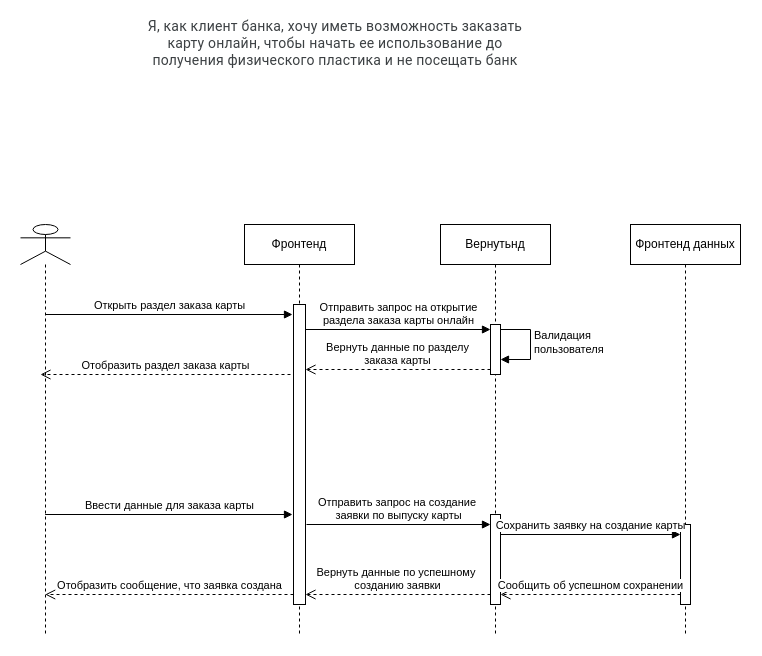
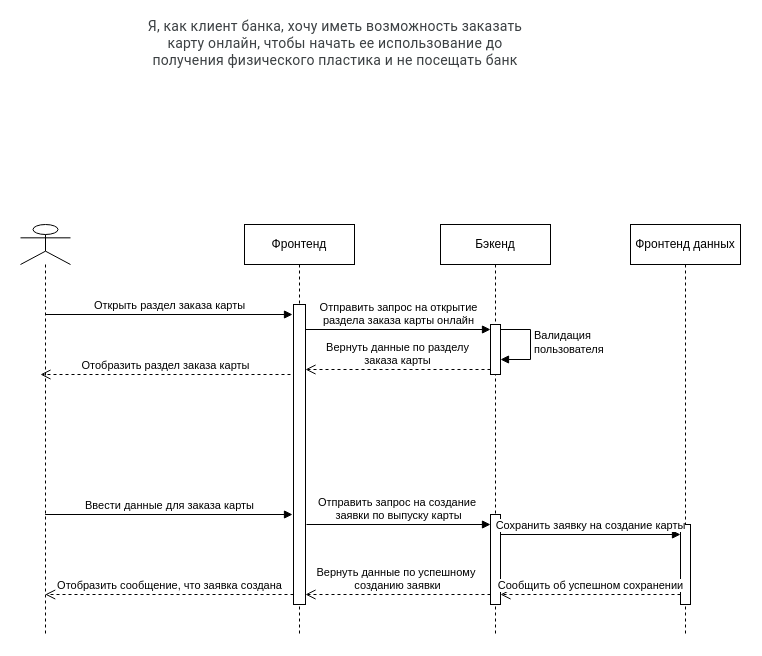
(496, 245) -> (496, 245)
